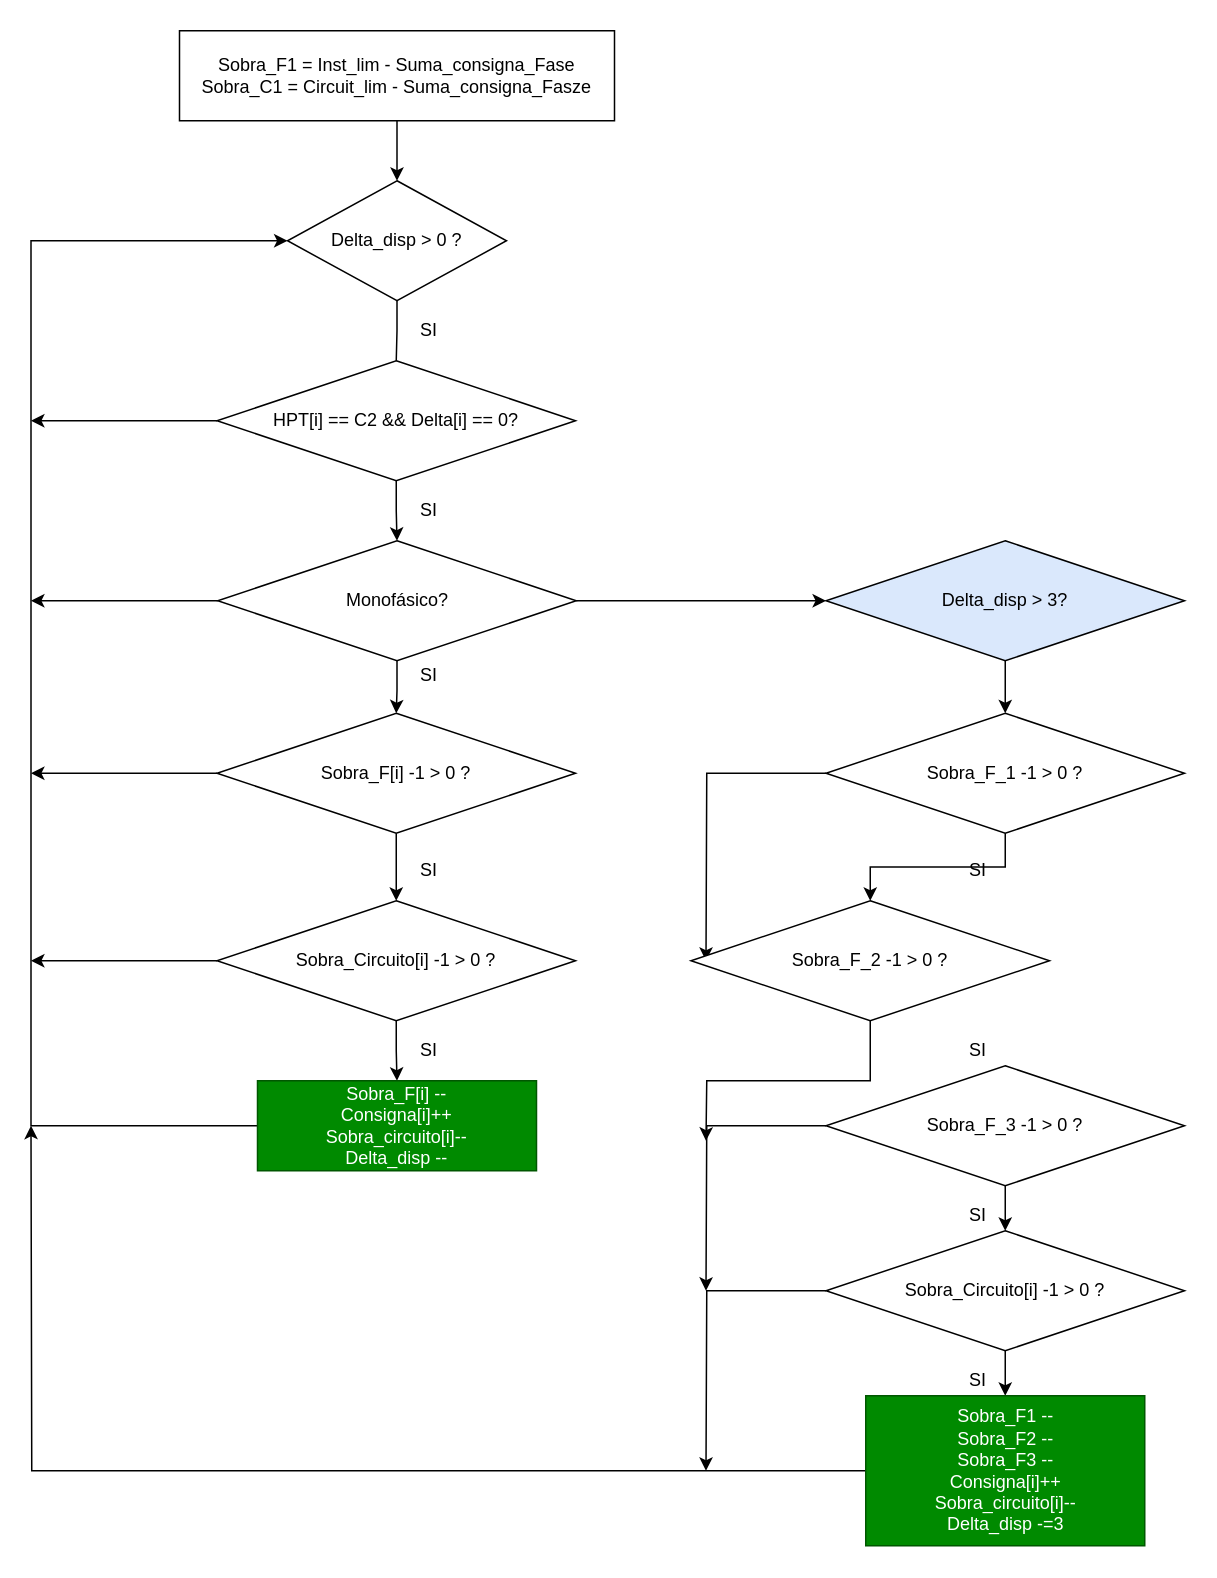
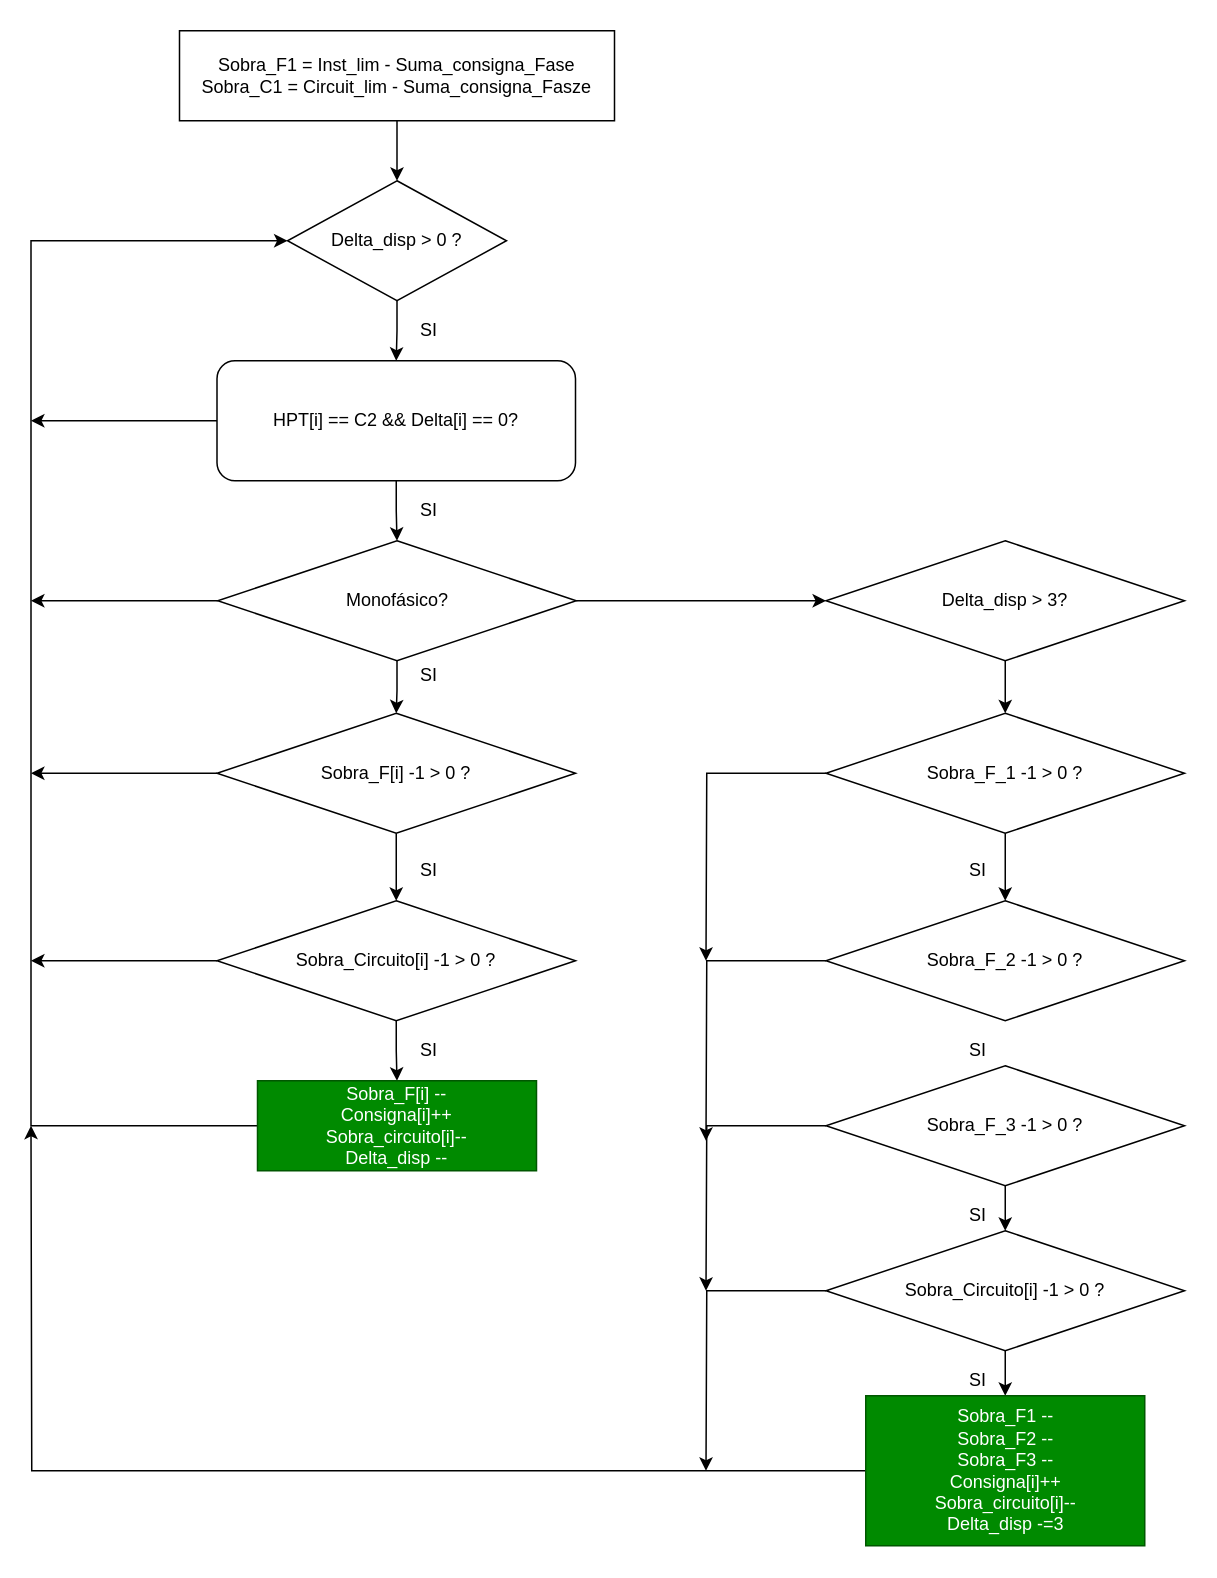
(396, 354) -> (396, 349)
(396, 421) -> (396, 421)
(1005, 601) -> (1005, 601)
(870, 961) -> (1005, 961)
